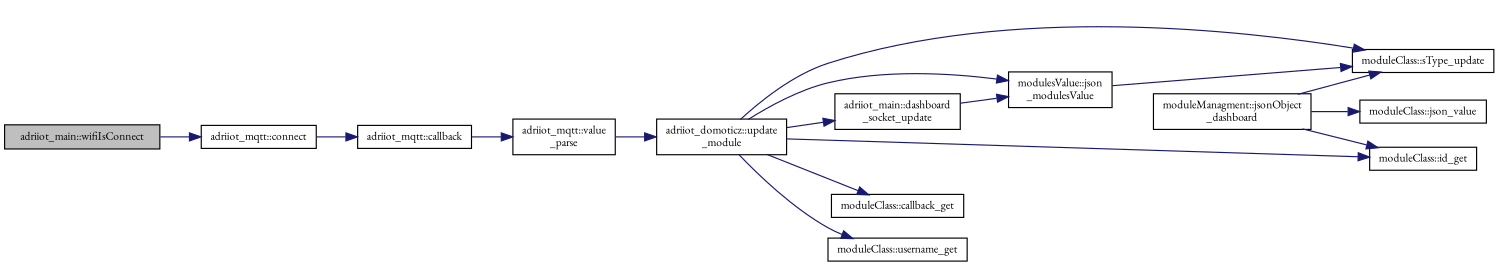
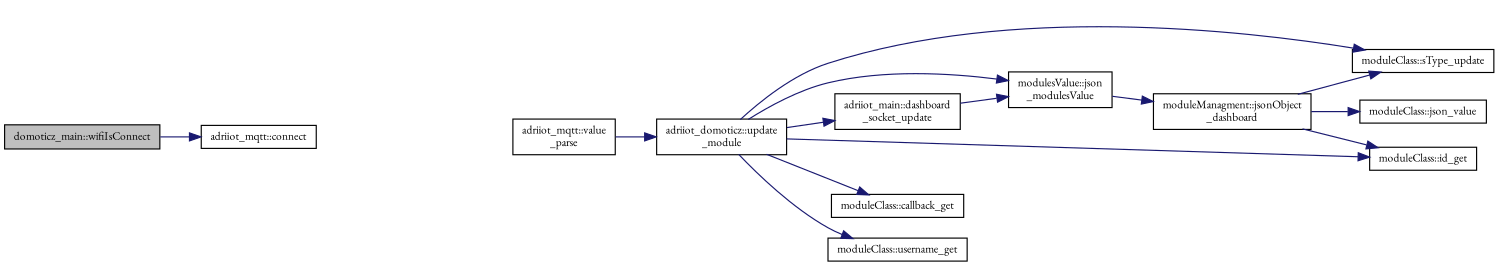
(1226, 77) -> (1127, 98)
(82, 137) -> (82, 137)
(415, 137) -> none
